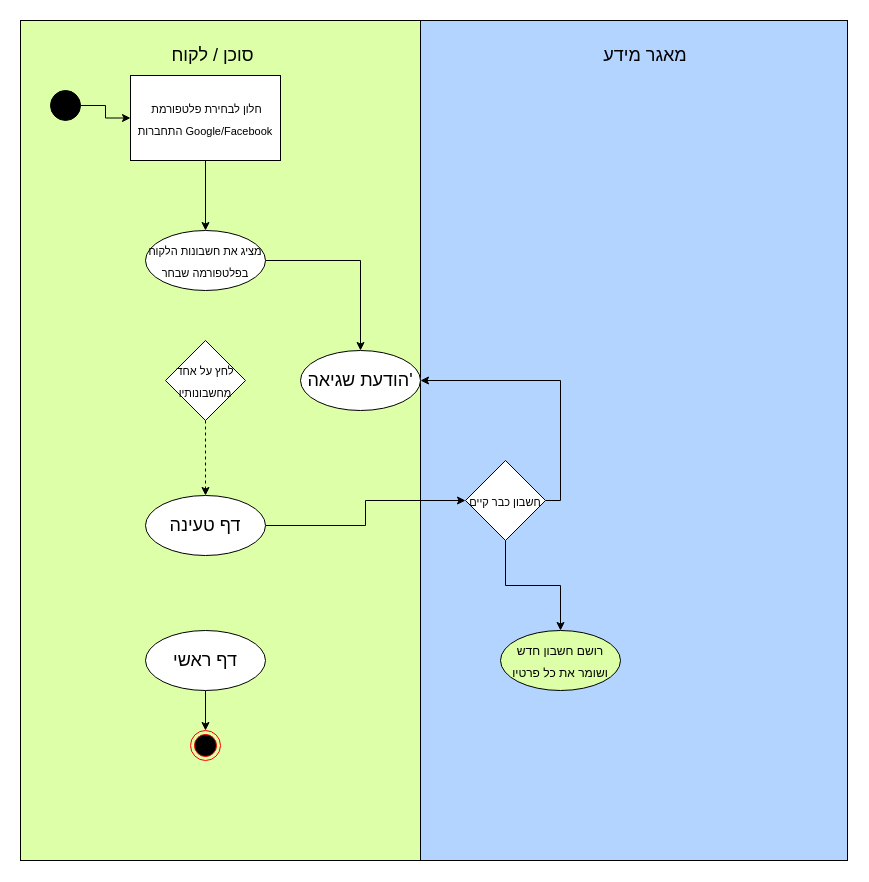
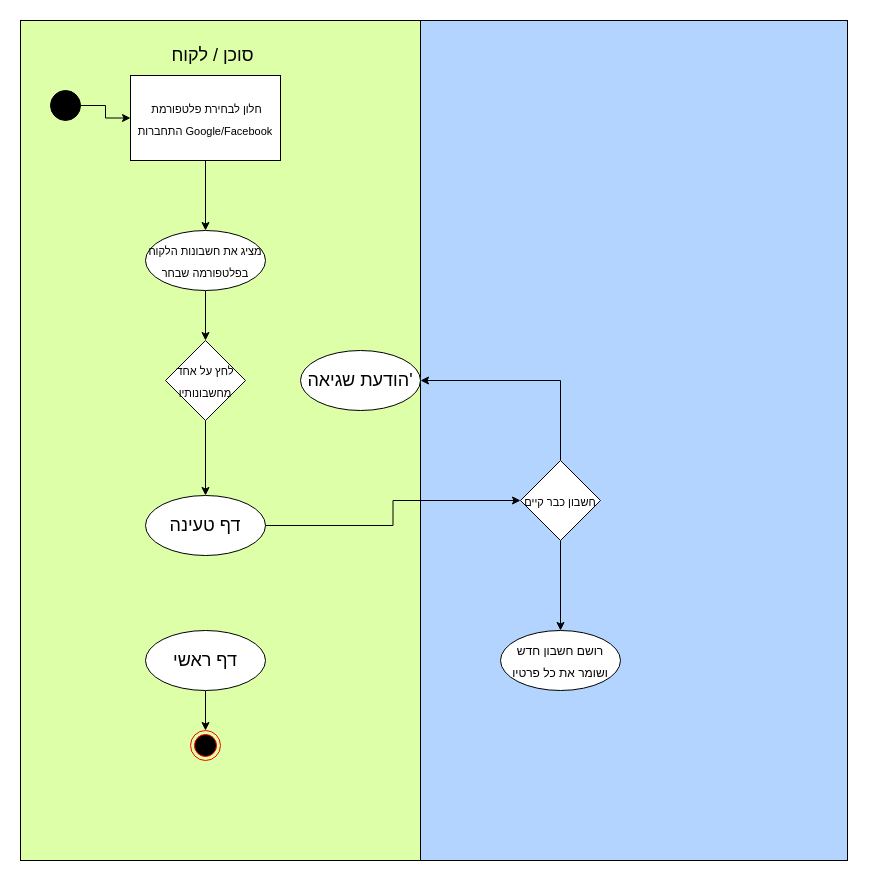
(646, 56) -> none
(355, 261) -> (206, 312)
(206, 455) -> (206, 455)
(506, 501) -> (561, 501)
(561, 661) -> (561, 661)
